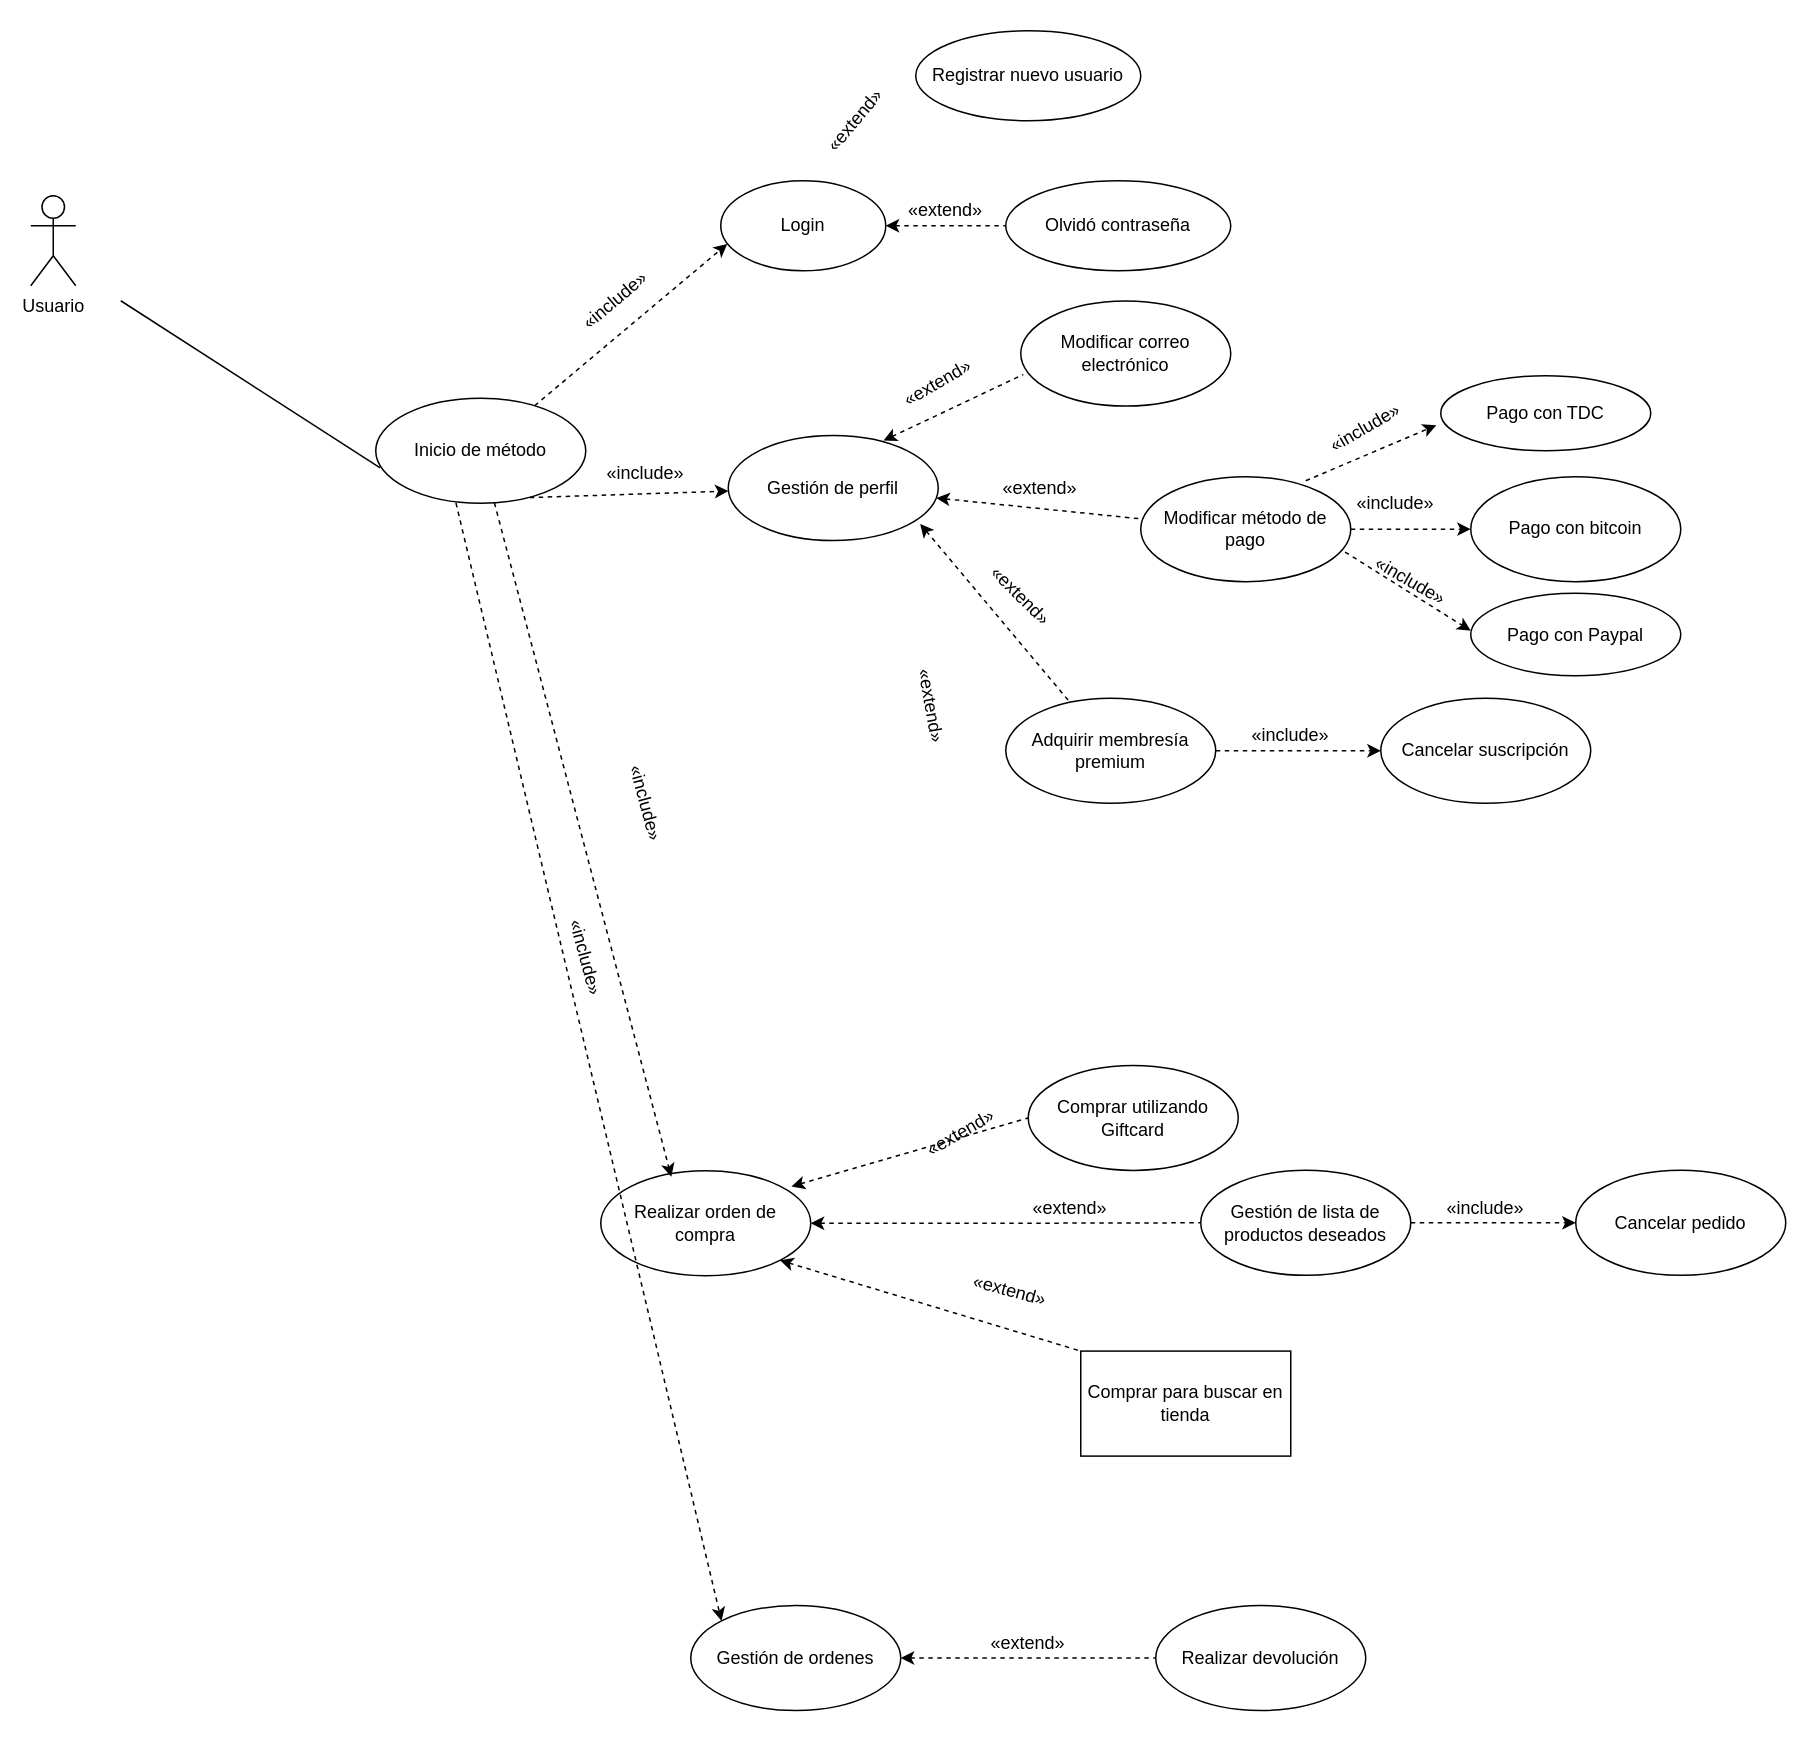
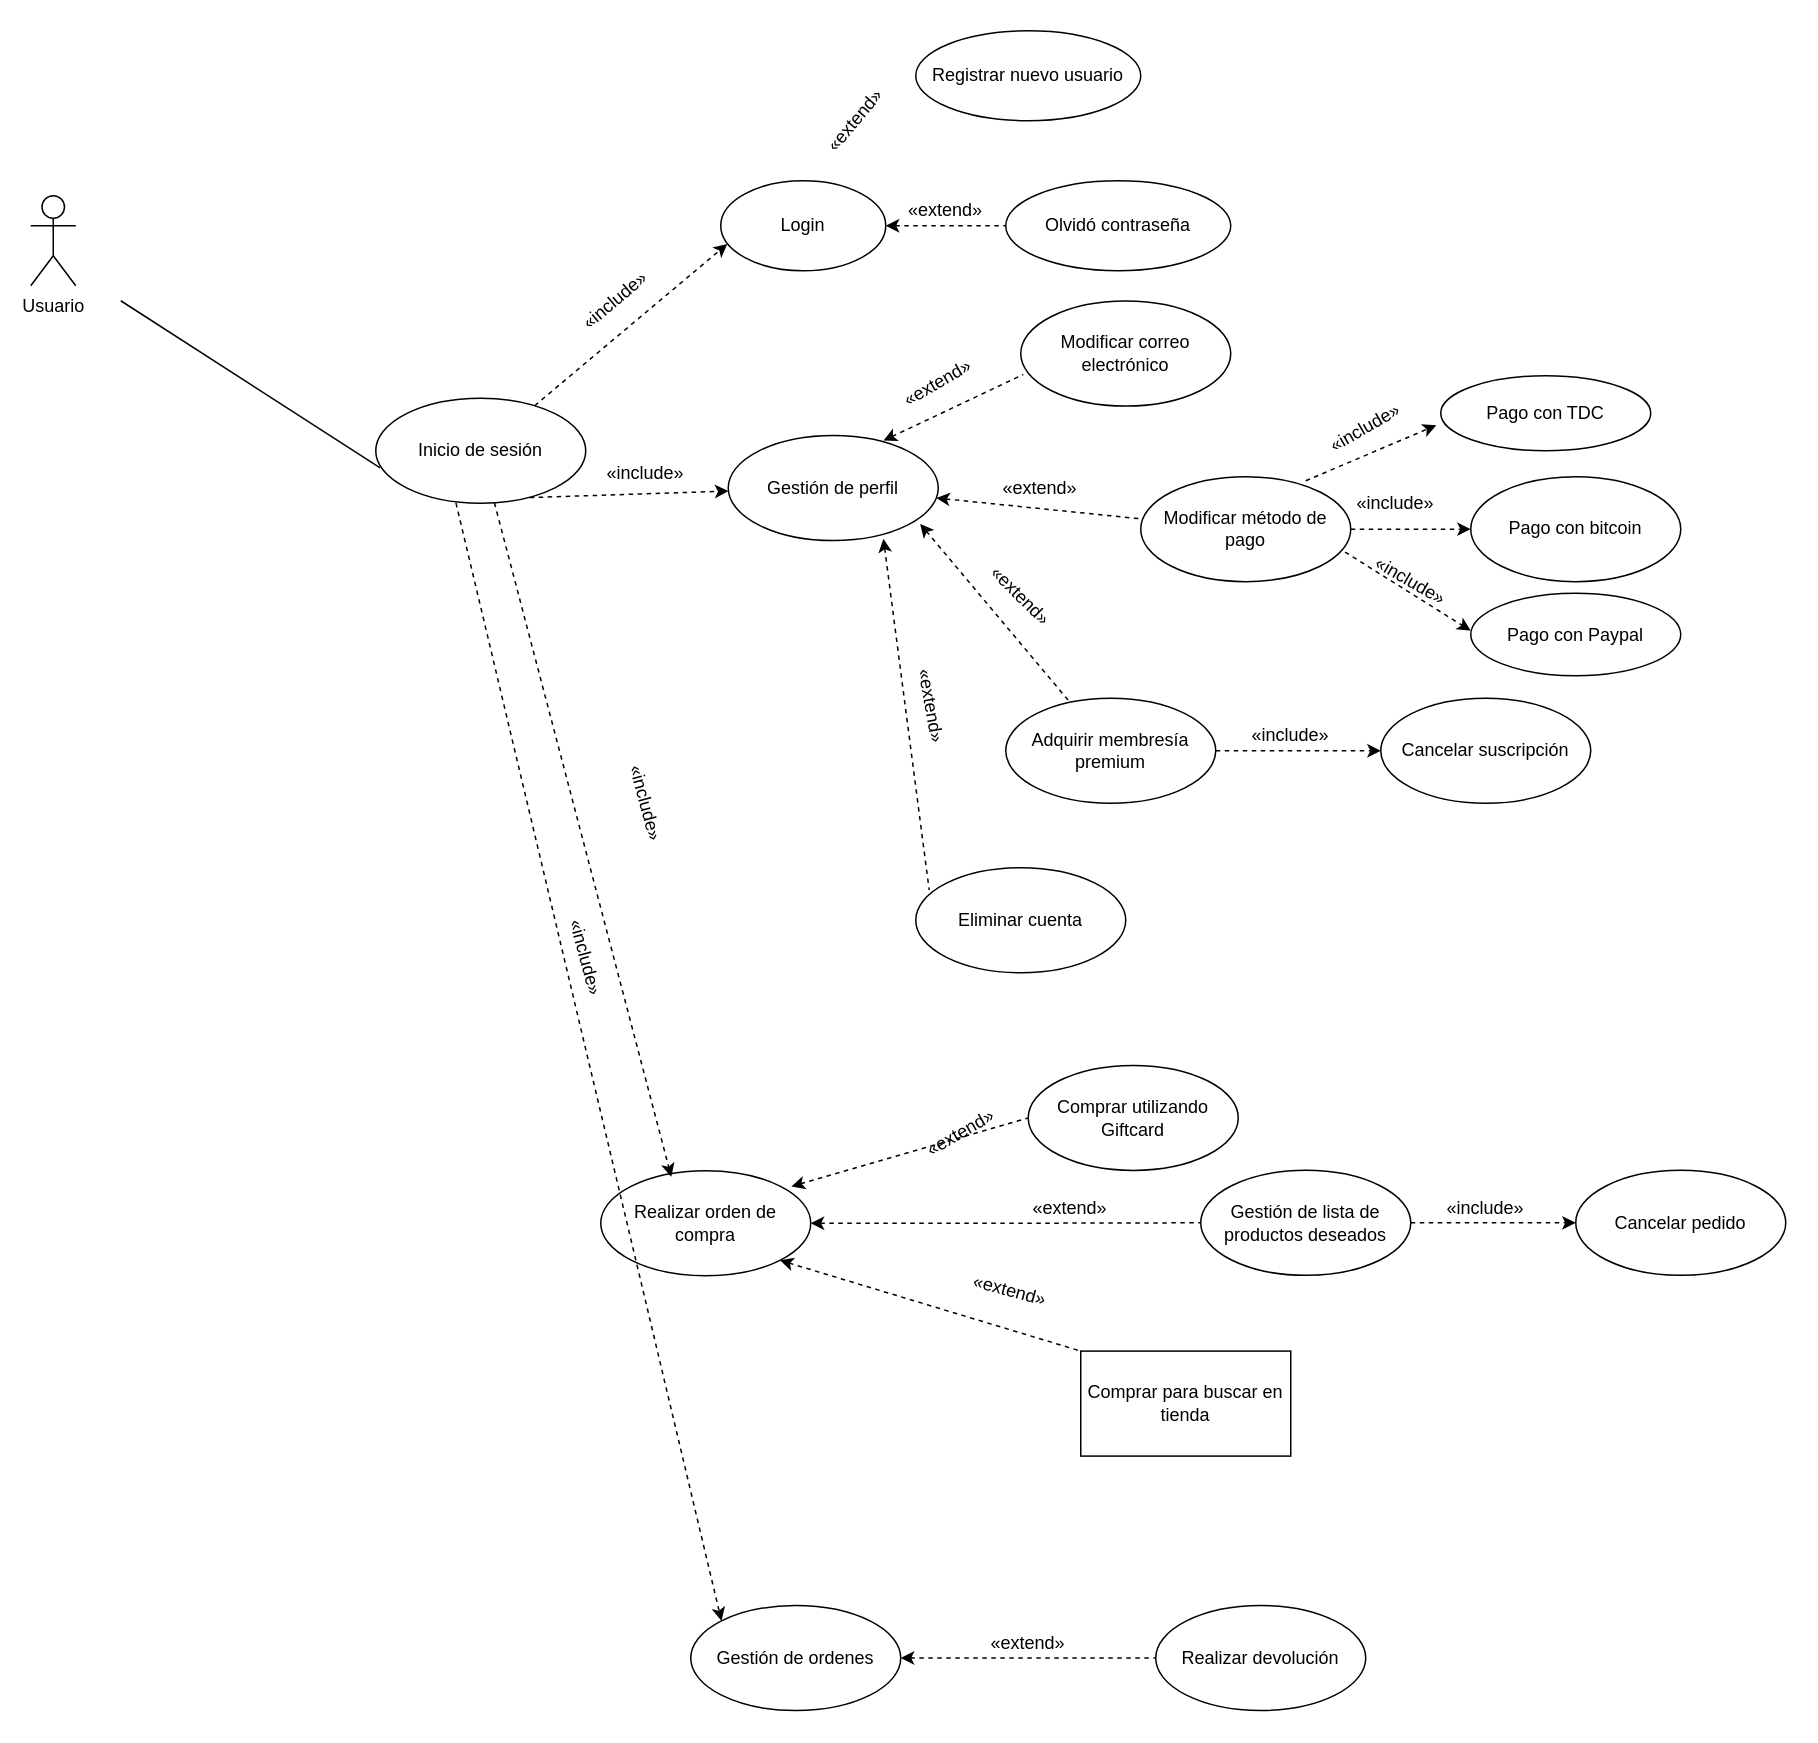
(481, 451) -> (481, 451)
none -> (907, 719)
none -> (1021, 920)
